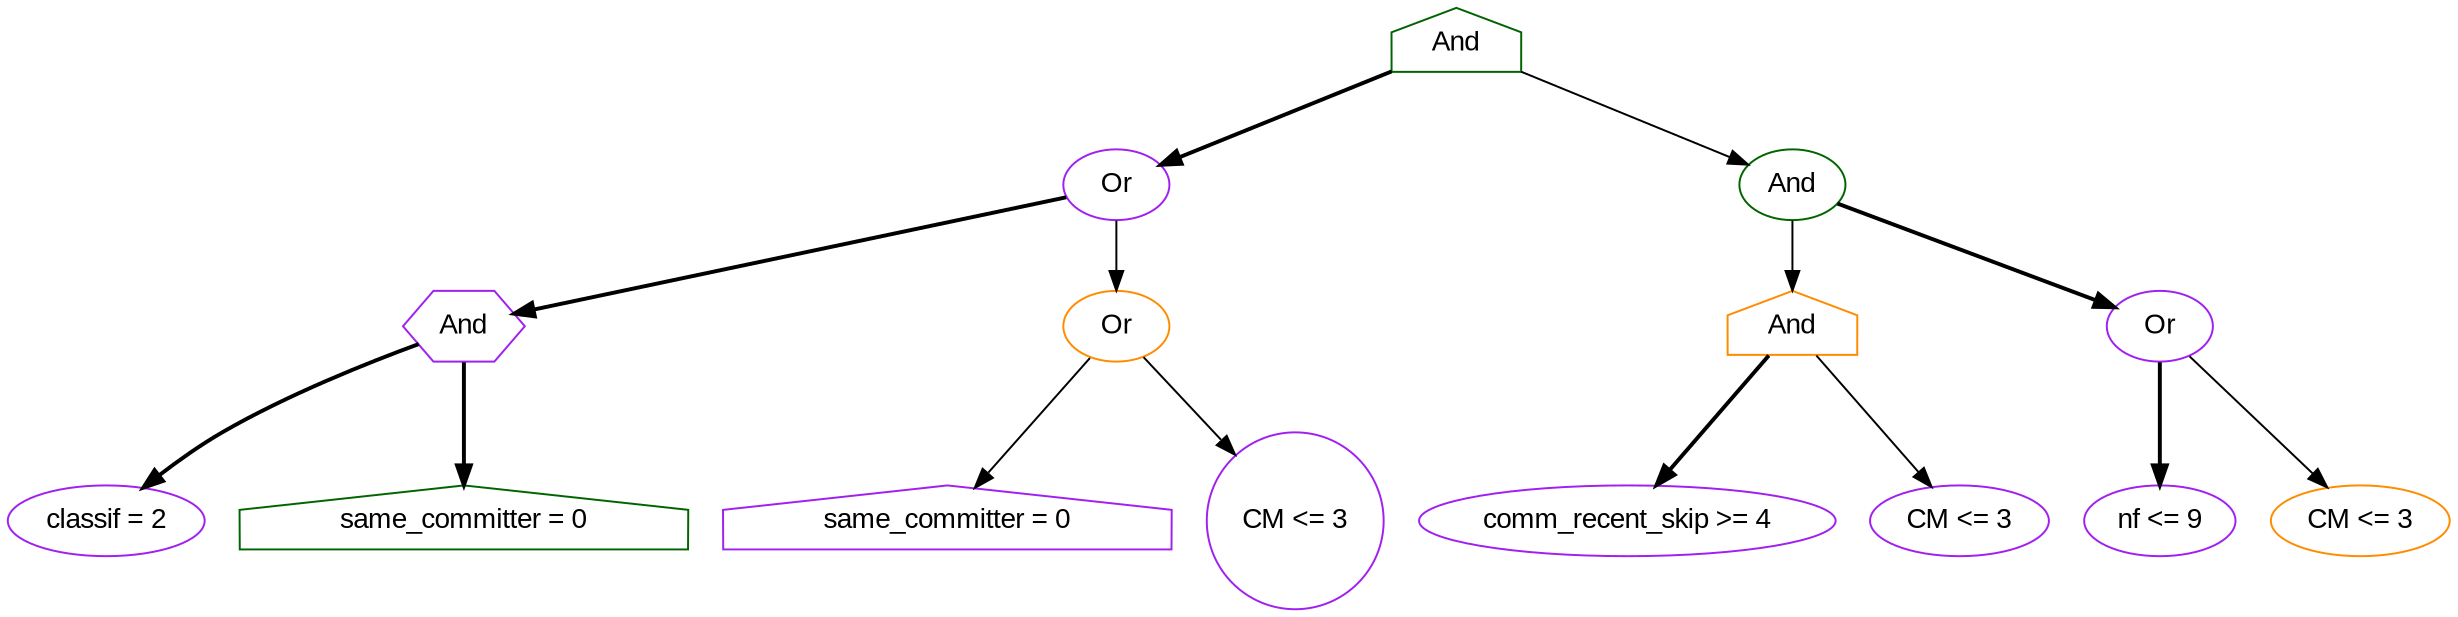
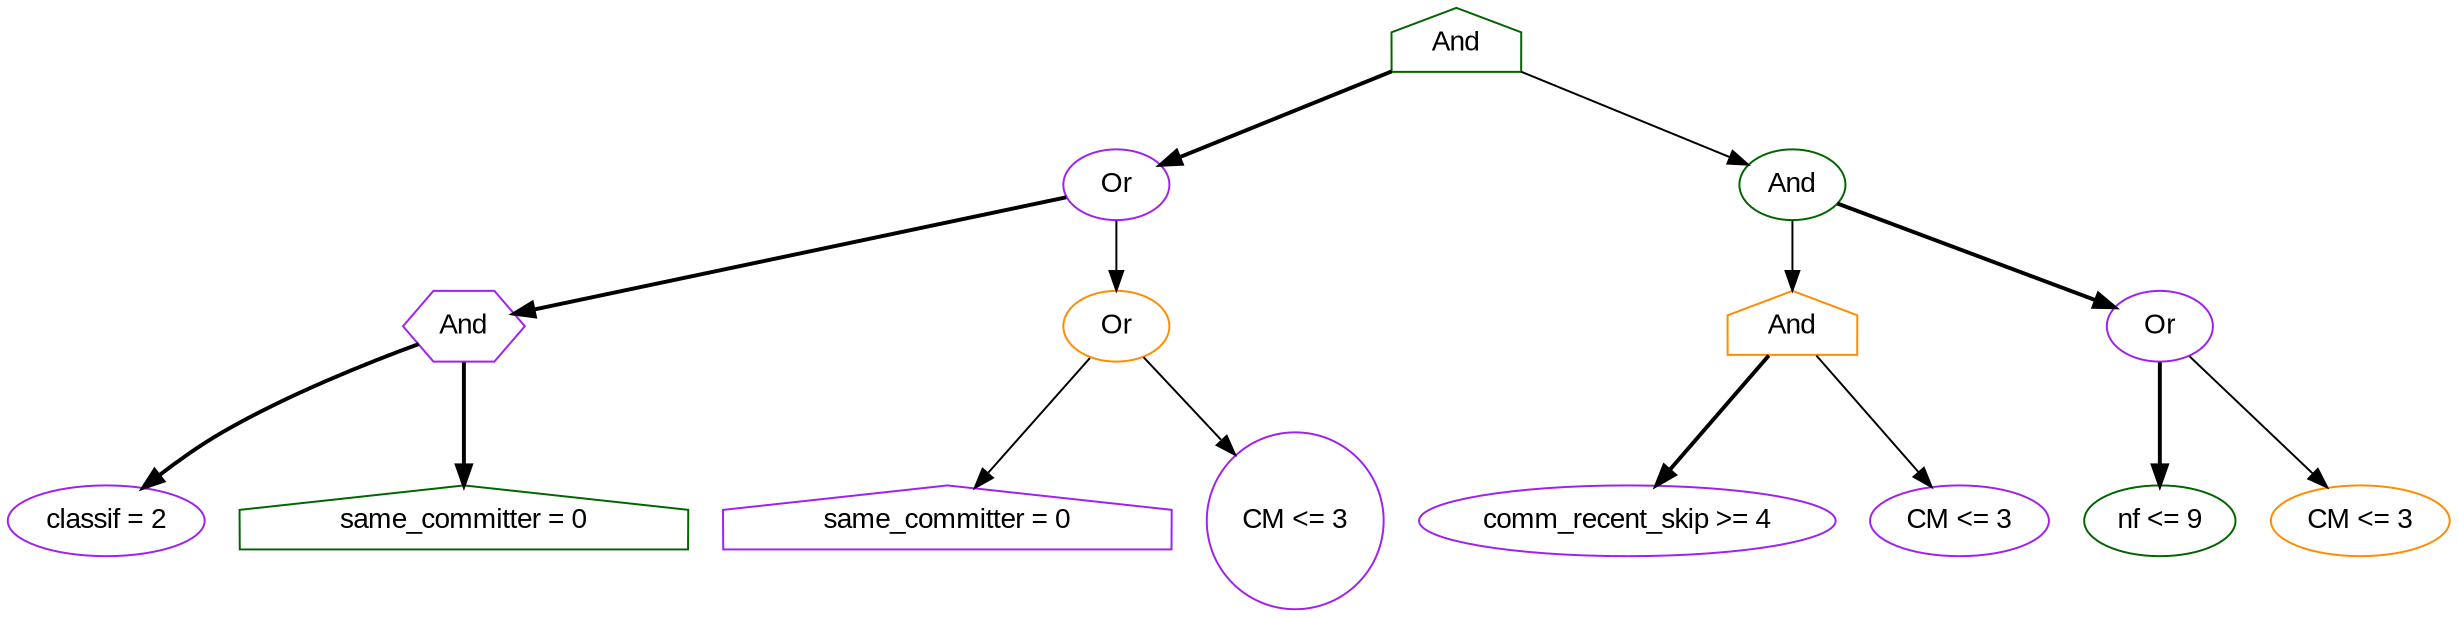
(2160, 521) -> (2160, 521)
